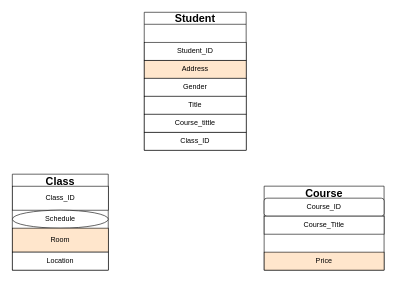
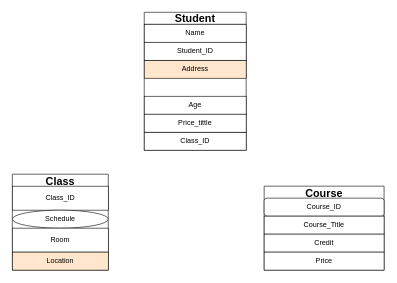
none -> (195, 33)
(195, 87) -> none
(195, 105) -> (195, 105)
(195, 123) -> (195, 123)
(60, 240) -> (60, 240)
none -> (324, 243)
(60, 261) -> (60, 261)
(324, 261) -> (324, 261)
